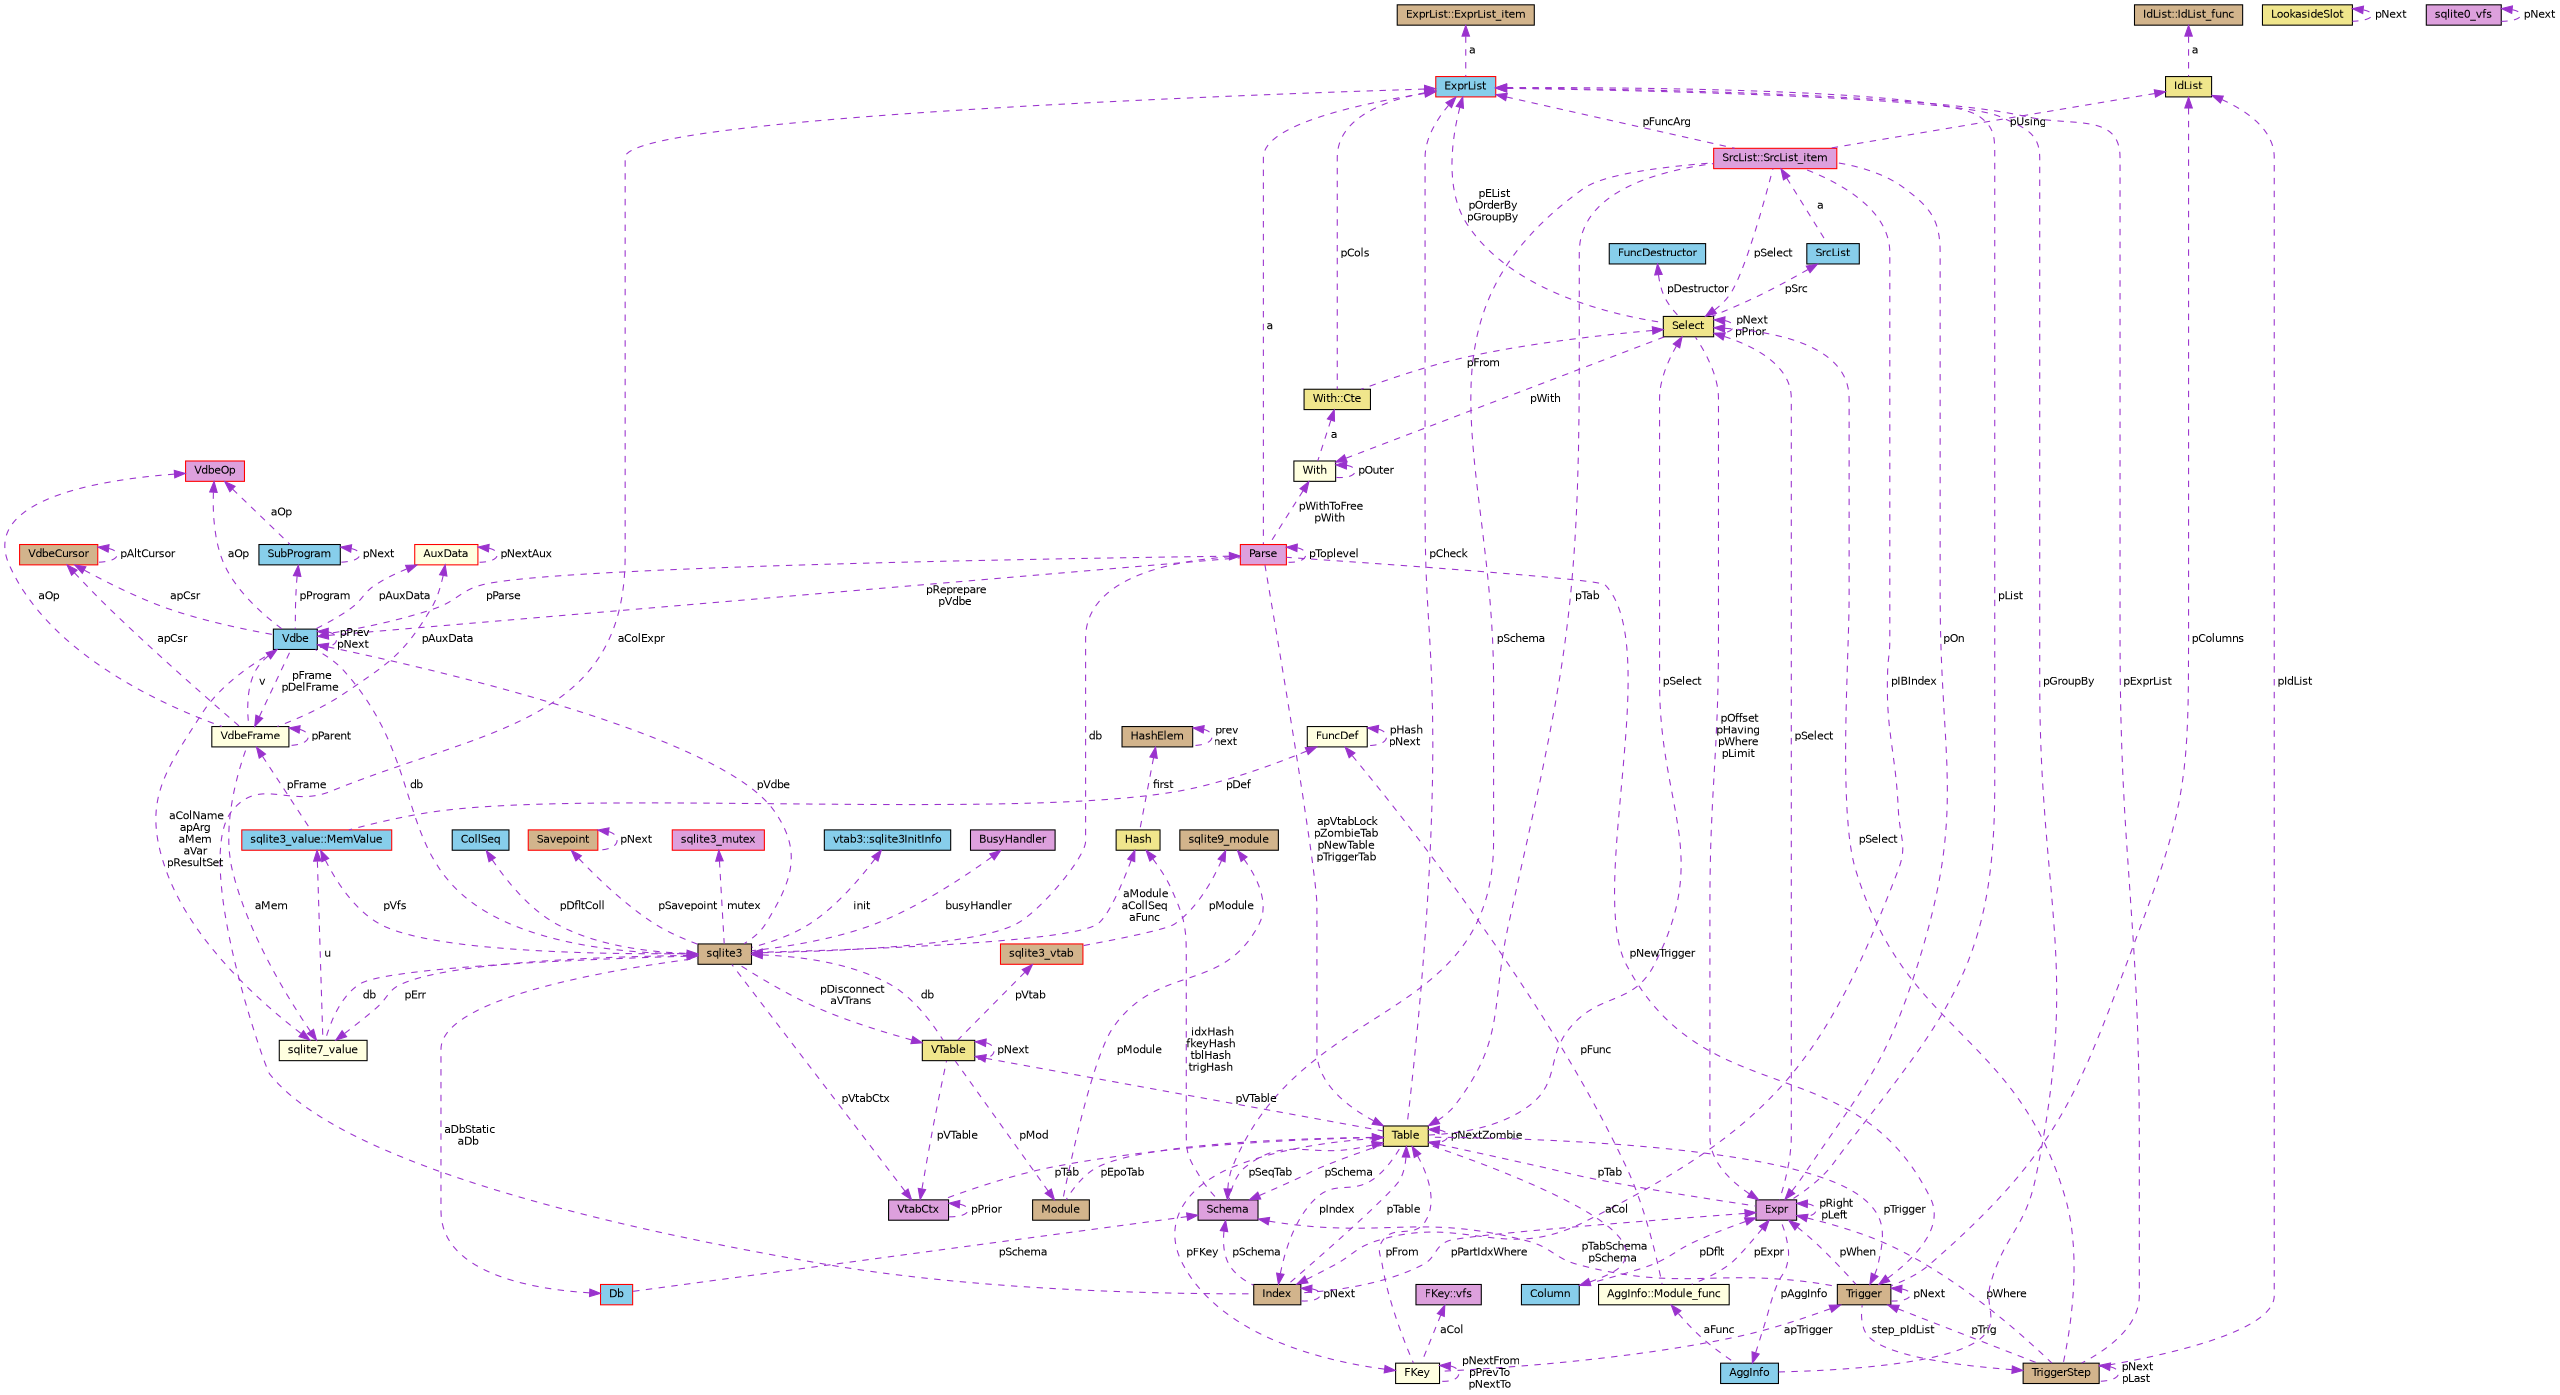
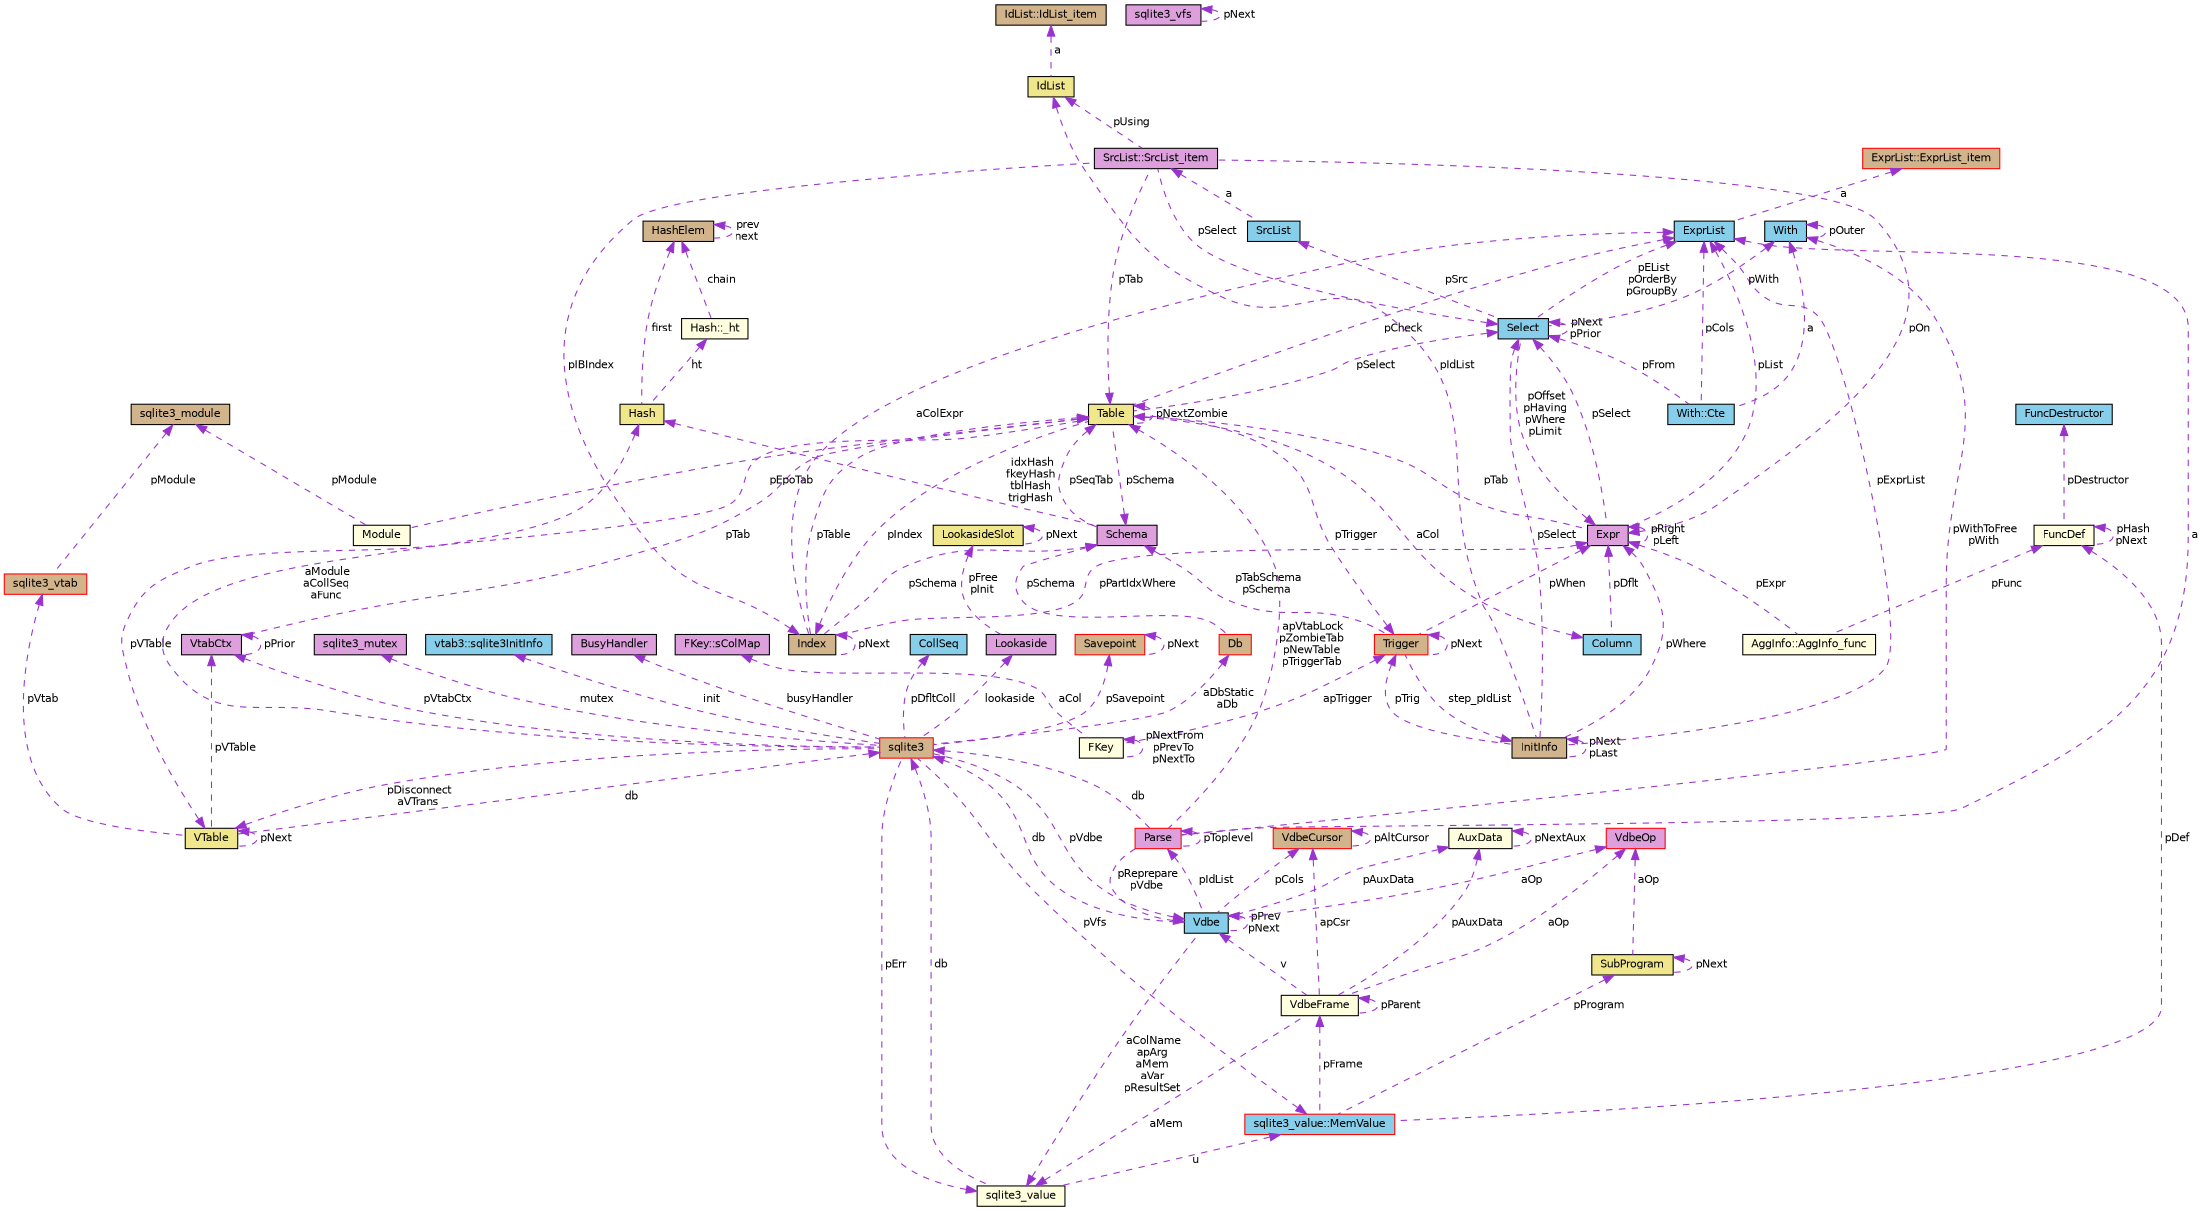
(1466, 15) -> (1931, 158)
(2189, 15) -> (1051, 15)
(2464, 15) -> (1163, 15)
(1466, 87) -> (1704, 231)
(1621, 123) -> none
(1775, 158) -> (1156, 158)
(1665, 297) -> (2064, 480)
(1688, 327) -> (1523, 329)
none -> (715, 329)
(1337, 399) -> (1701, 414)
(1324, 441) -> (1801, 346)
(1315, 471) -> (1786, 231)
(300, 555) -> (1632, 965)
(446, 555) -> (1480, 838)
(183, 596) -> (1288, 880)
(502, 596) -> (1215, 880)
(296, 603) -> (1471, 1047)
none -> (1021, 645)
(1493, 657) -> none
(275, 683) -> none
(2186, 745) -> none
(718, 840) -> (360, 645)
(1229, 840) -> (180, 414)
(1616, 859) -> none
(725, 954) -> (906, 748)
(323, 1050) -> (1021, 1196)
(1002, 1126) -> none
(1061, 1210) -> (382, 535)
(1176, 1243) -> none
(1379, 1251) -> none
(617, 1295) -> (1235, 645)
(1449, 1295) -> (722, 645)
(1664, 1295) -> (1809, 645)
(1864, 1295) -> (1401, 645)
(1750, 1373) -> none
(2061, 1373) -> (1539, 748)
